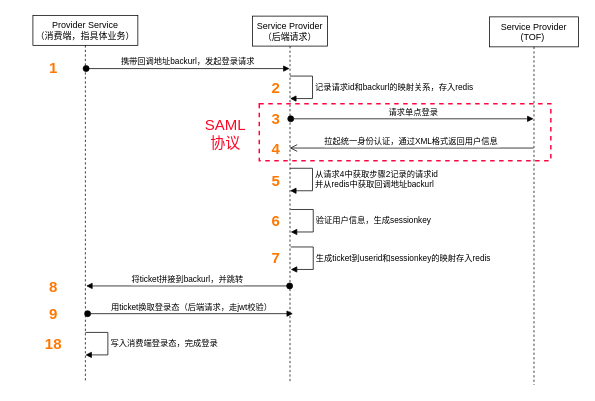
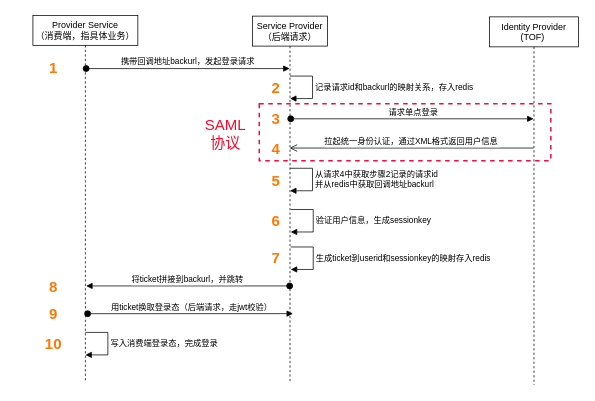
(534, 27) -> (534, 27)
(53, 343) -> (53, 343)
